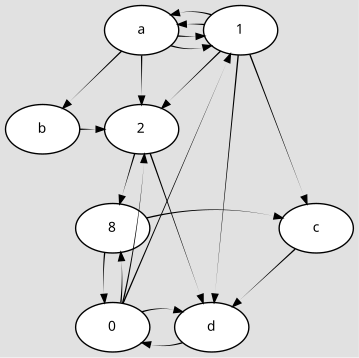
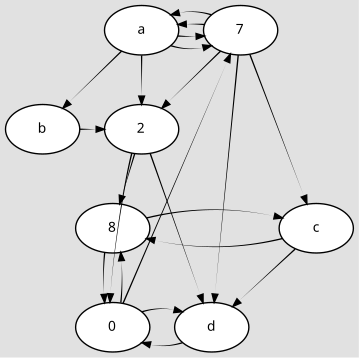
(241, 30) -> (241, 30)
(136, 233) -> (119, 223)
none -> (228, 246)
